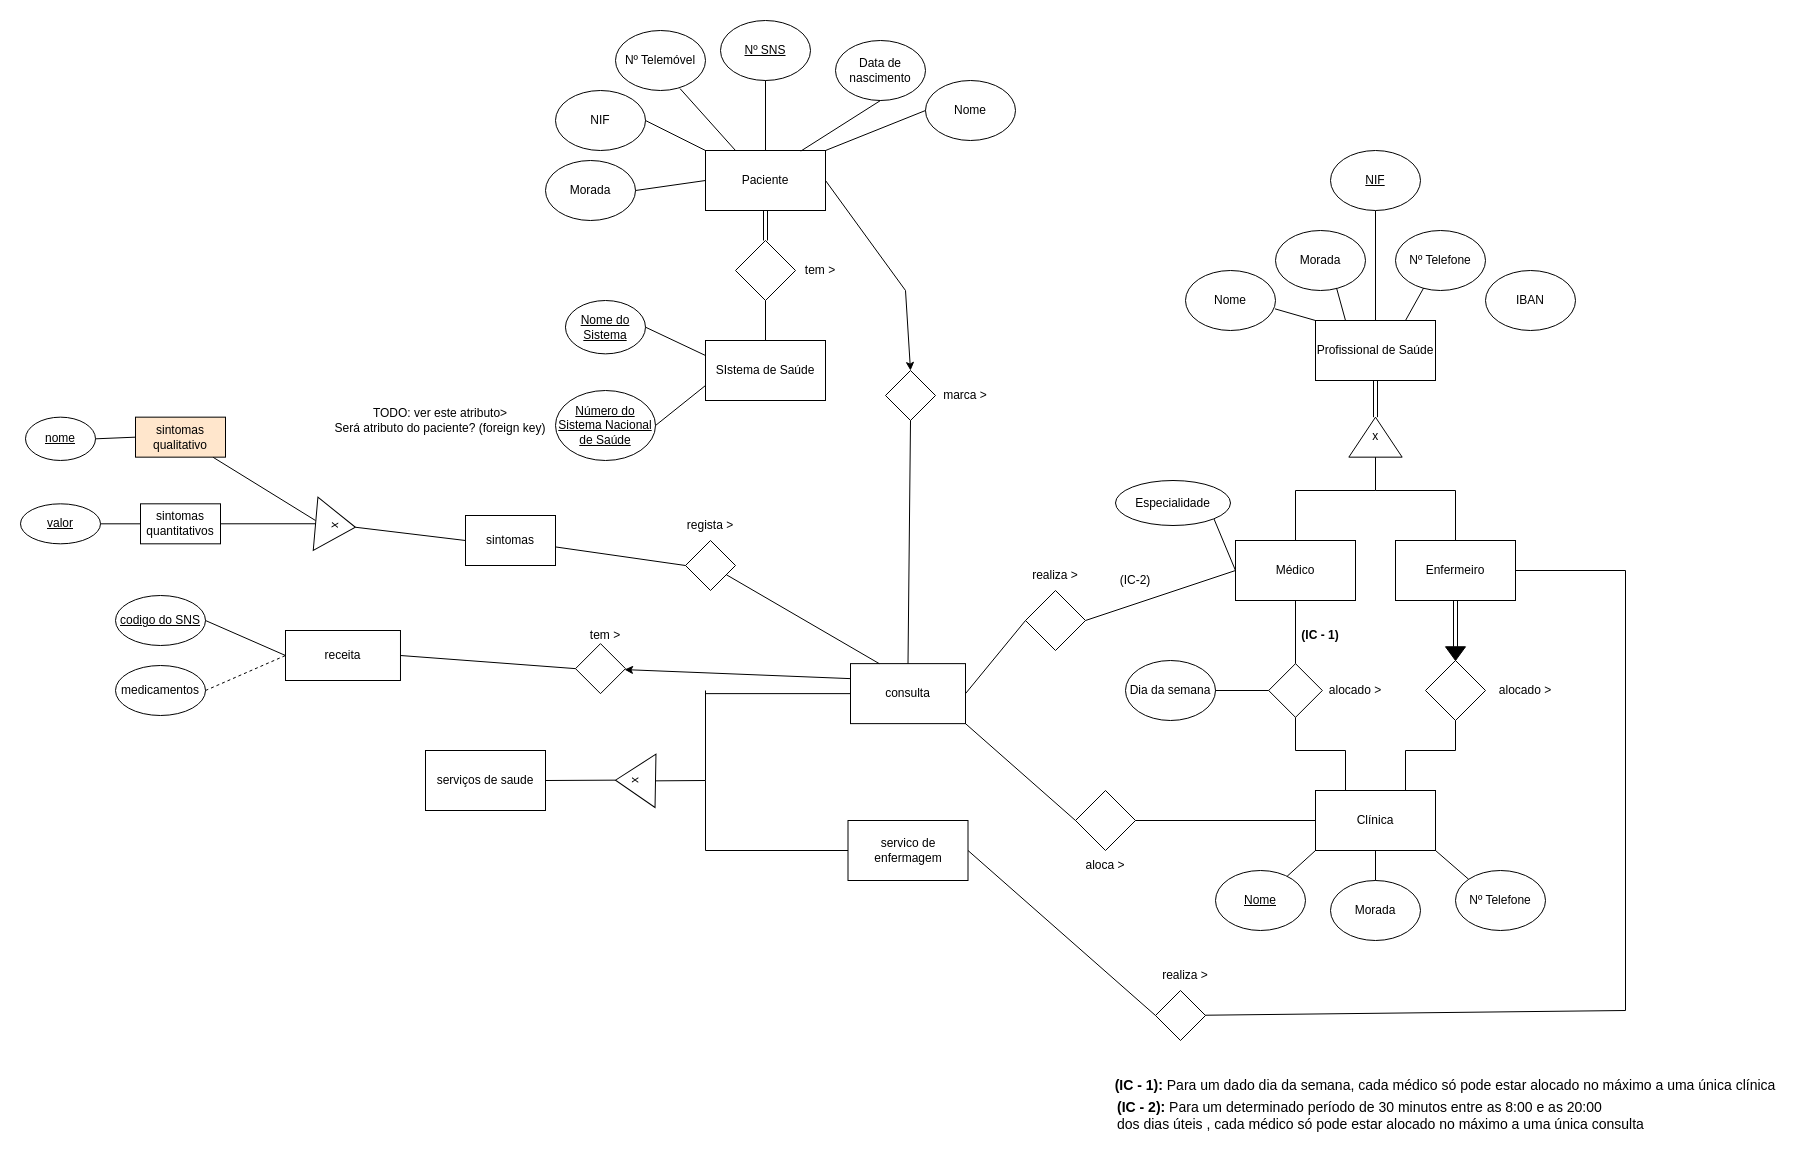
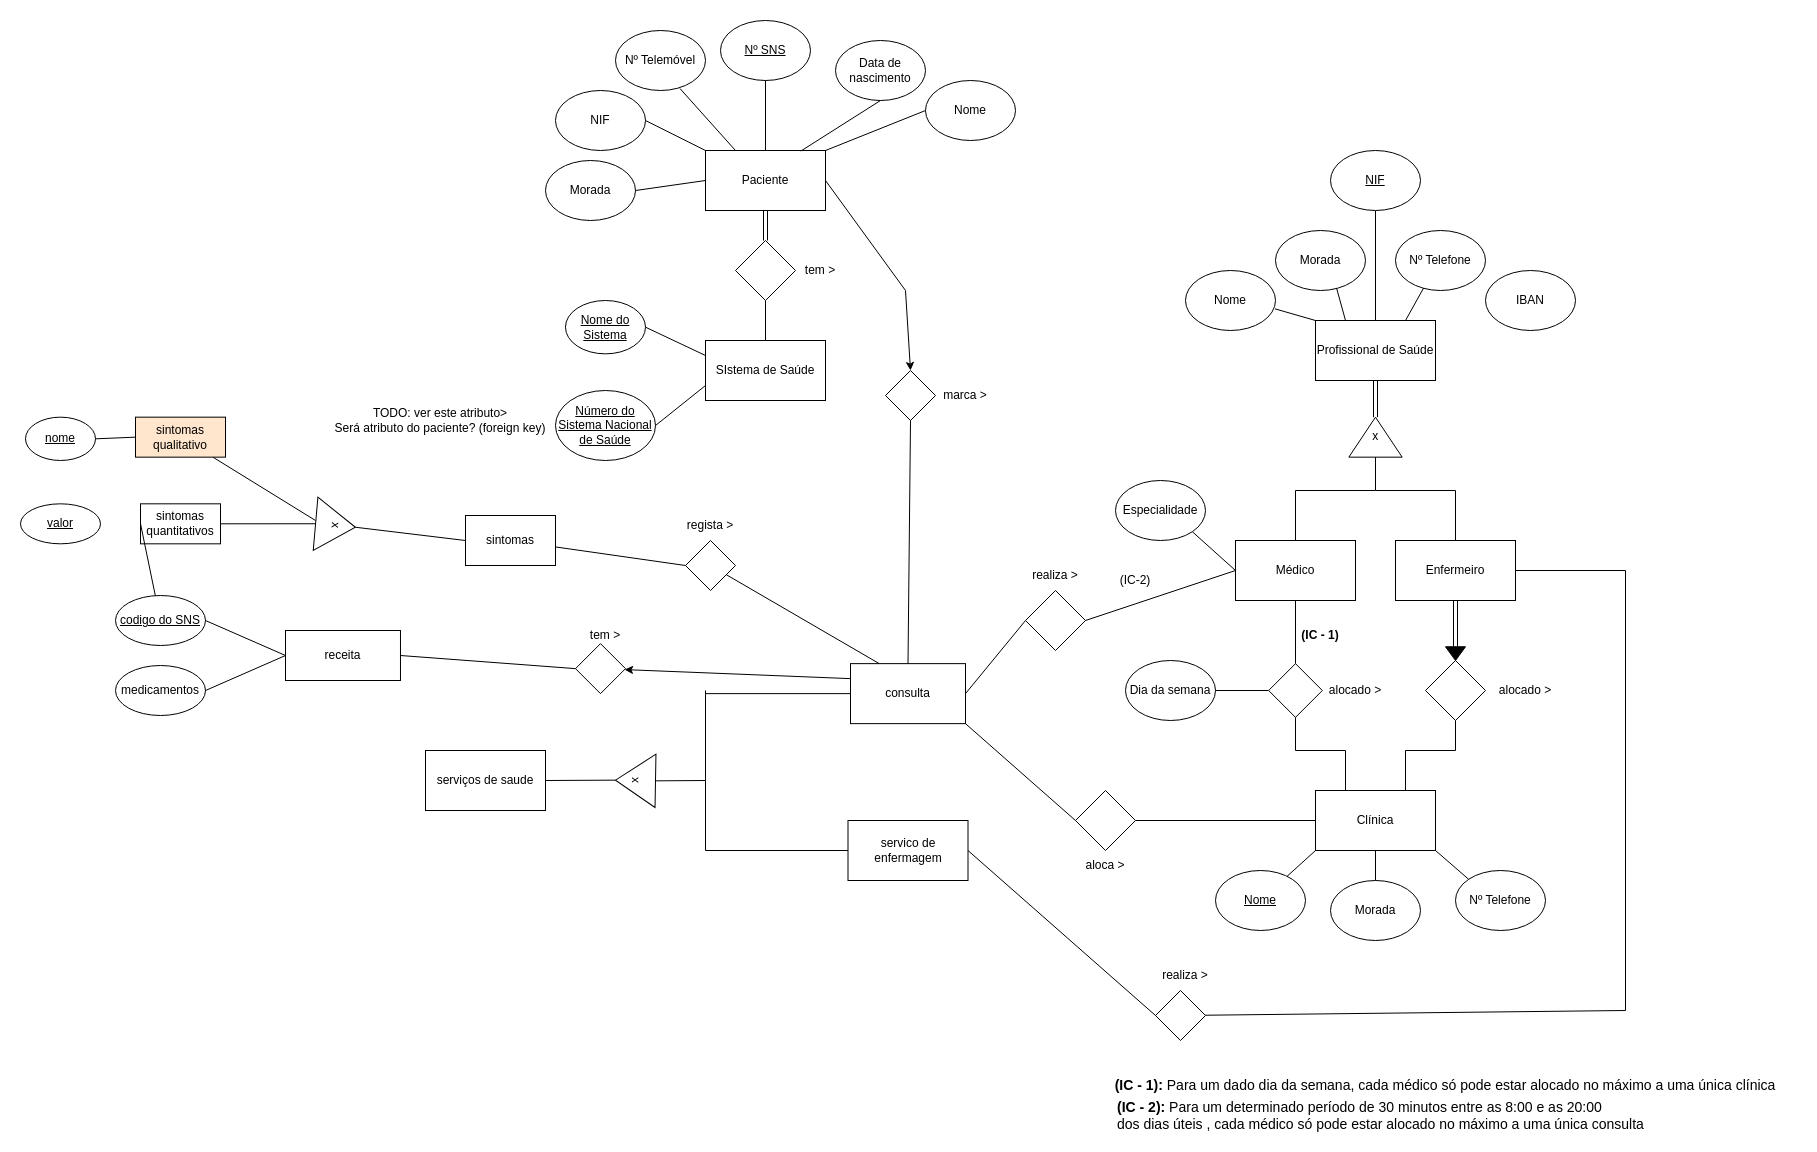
(1173, 503) -> (1161, 511)
(121, 524) -> (148, 559)
(244, 674) -> (244, 674)
